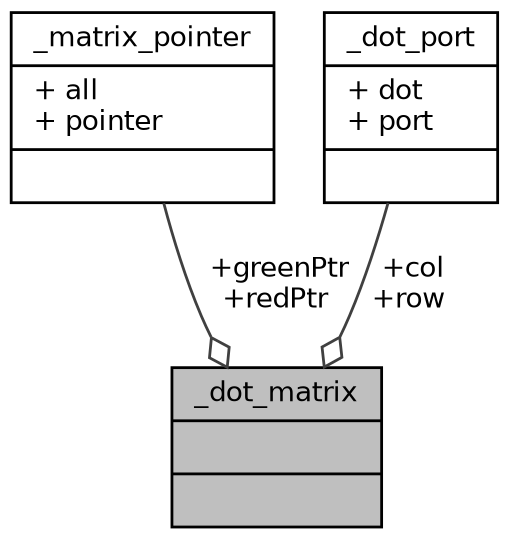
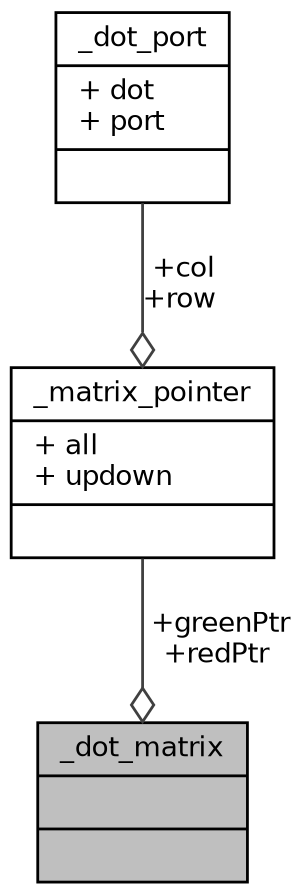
(98, 122) -> (103, 477)
(367, 271) -> (143, 268)
